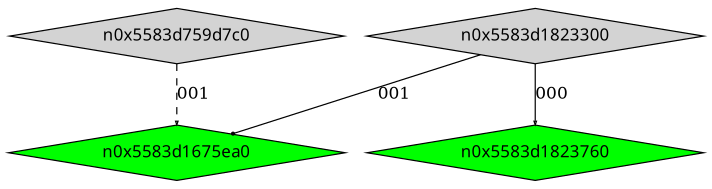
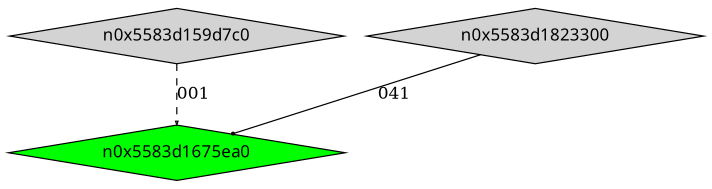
(177, 36) -> (177, 36)
(395, 94) -> (395, 94)
(535, 153) -> none
